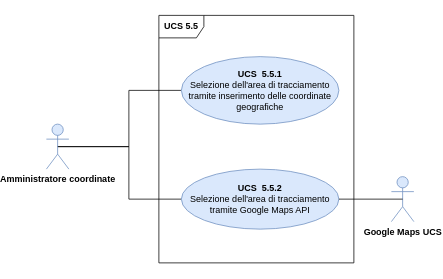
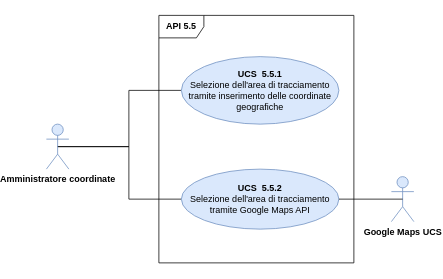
(181, 27) -> (181, 27)
